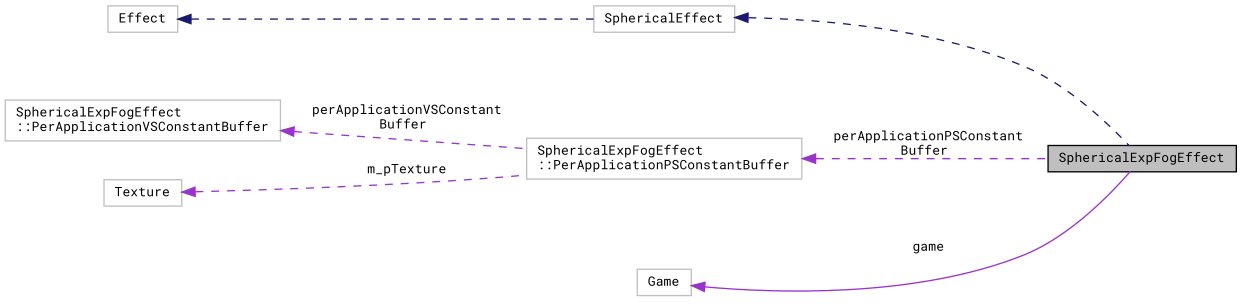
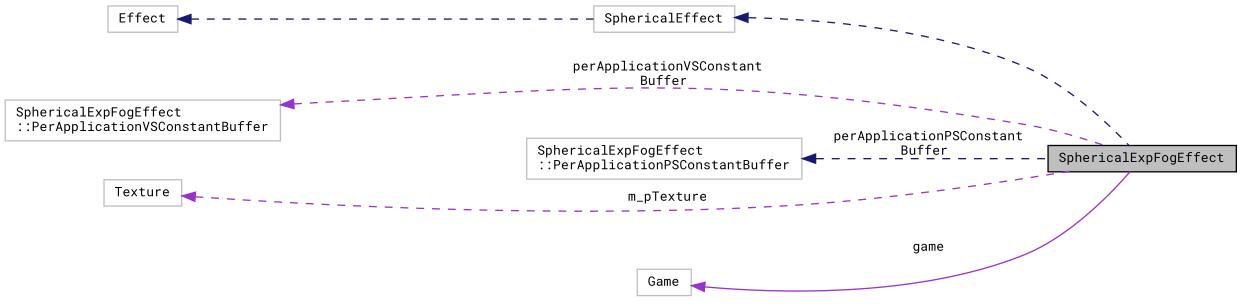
(410, 140) -> (702, 89)
(932, 159) -> (932, 159)
(361, 186) -> (634, 211)
